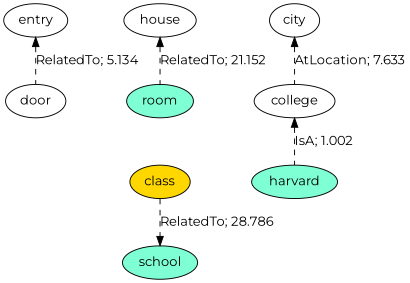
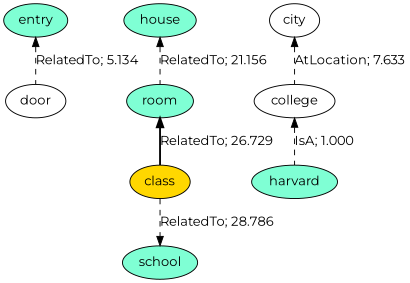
(36, 20) -> (36, 20)
(160, 20) -> (160, 20)
(213, 61) -> (213, 61)
(324, 141) -> (324, 141)
none -> (160, 146)
